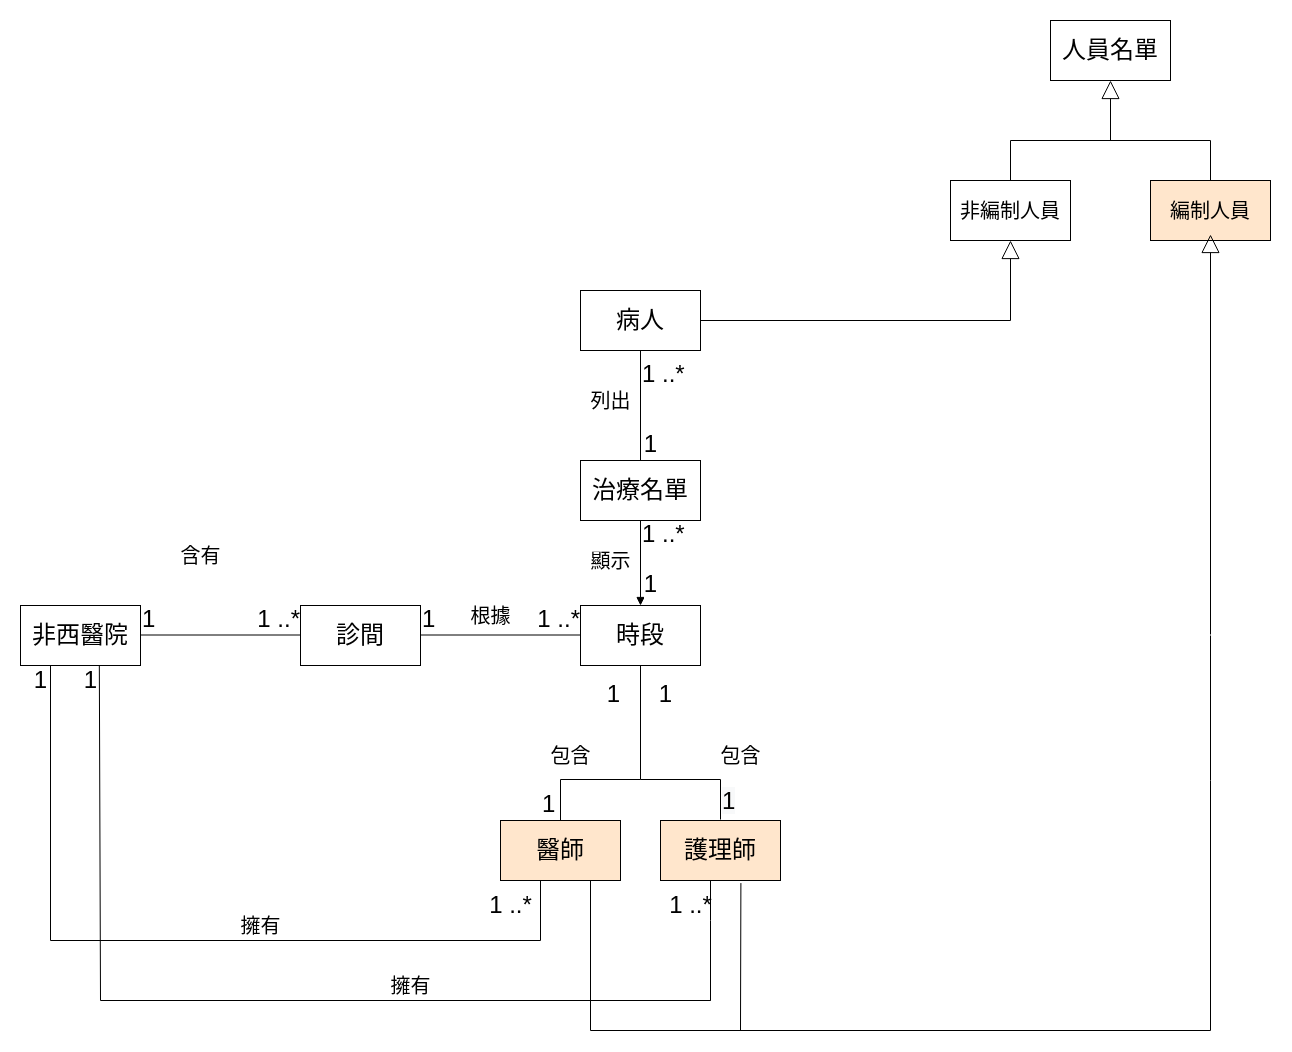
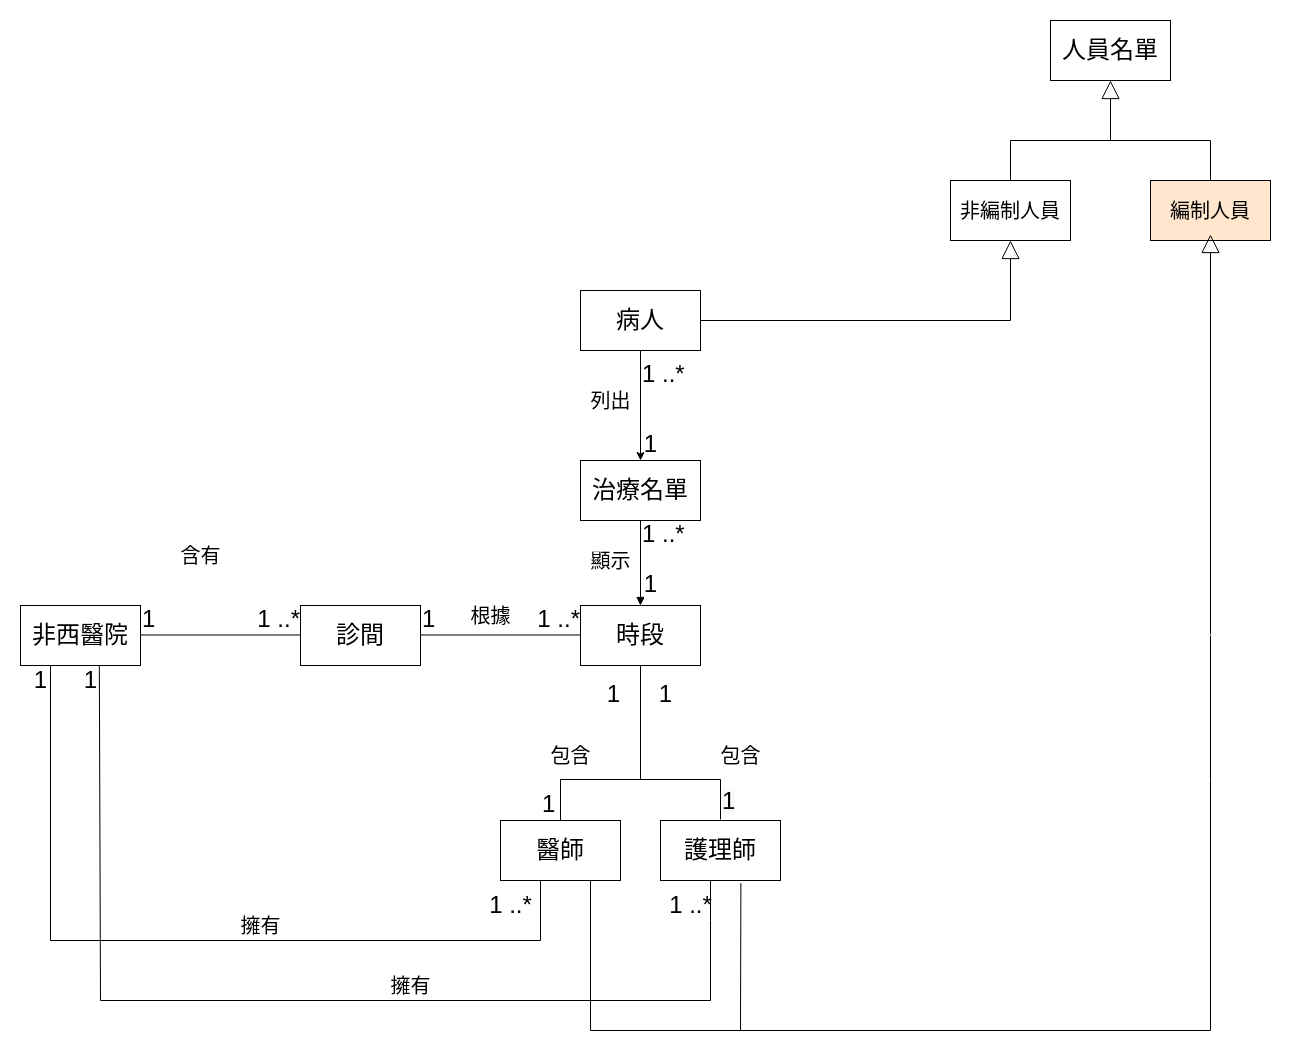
(641, 455) -> (641, 452)
(561, 851) -> (561, 851)
(721, 851) -> (721, 851)
